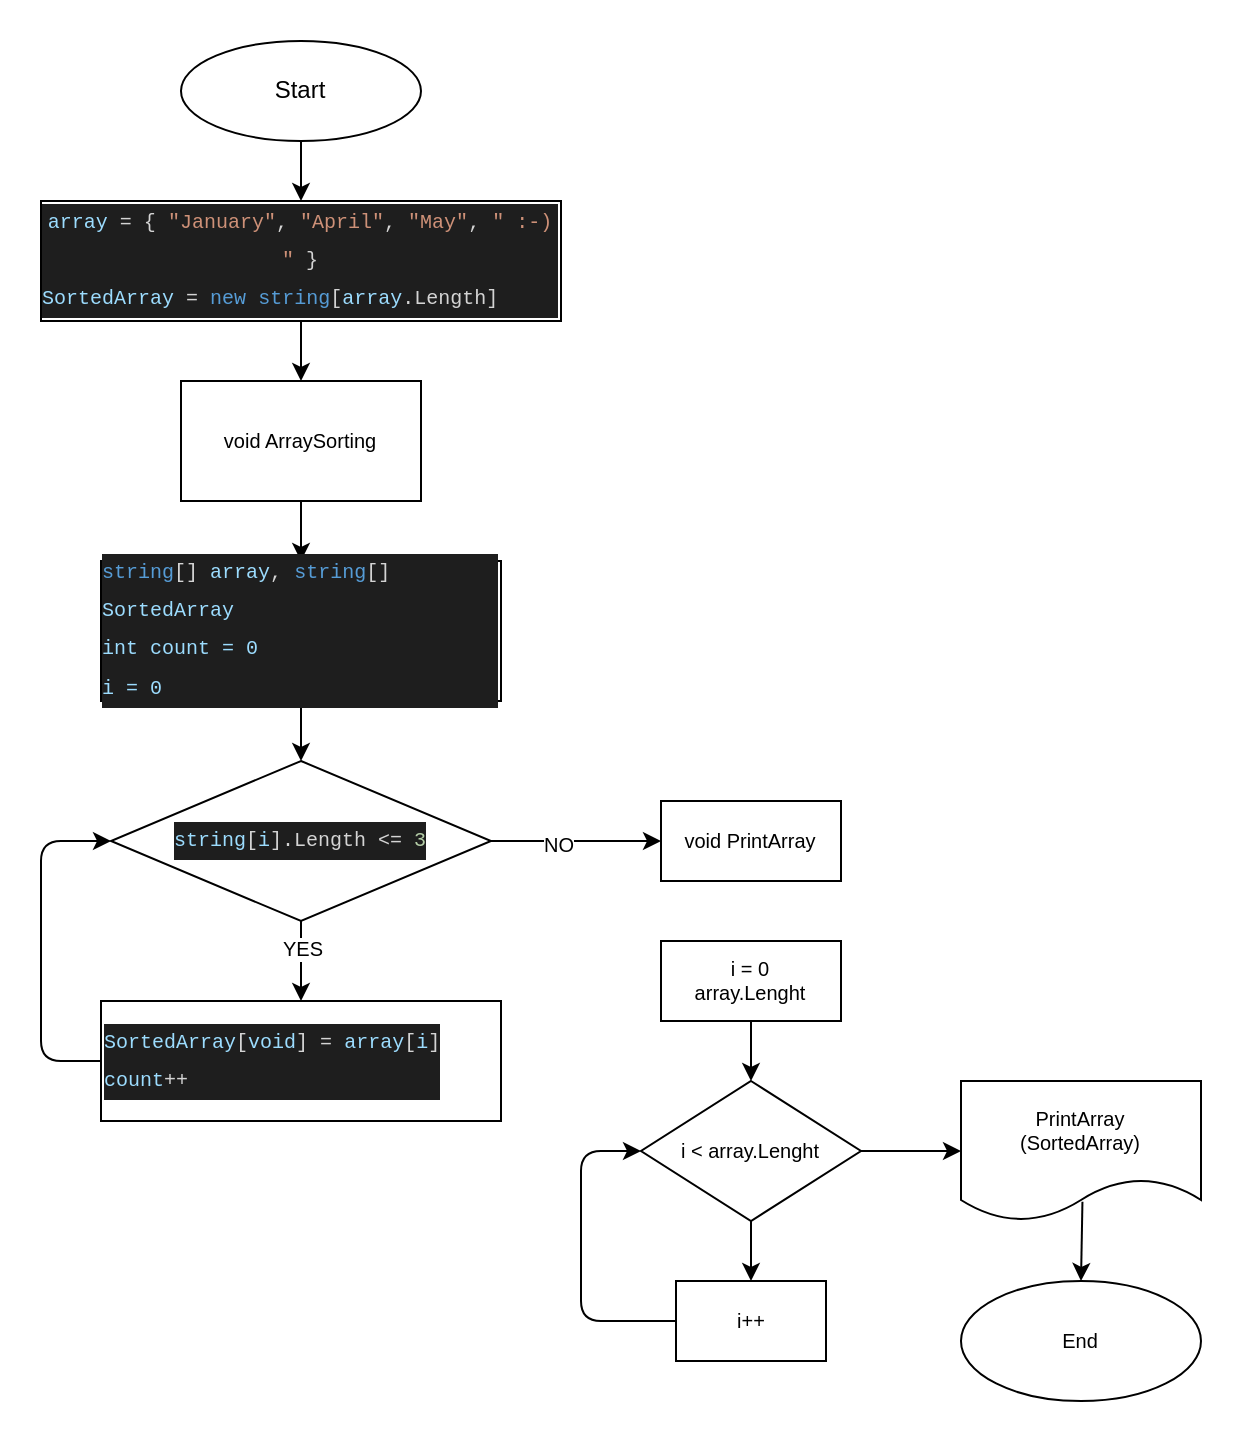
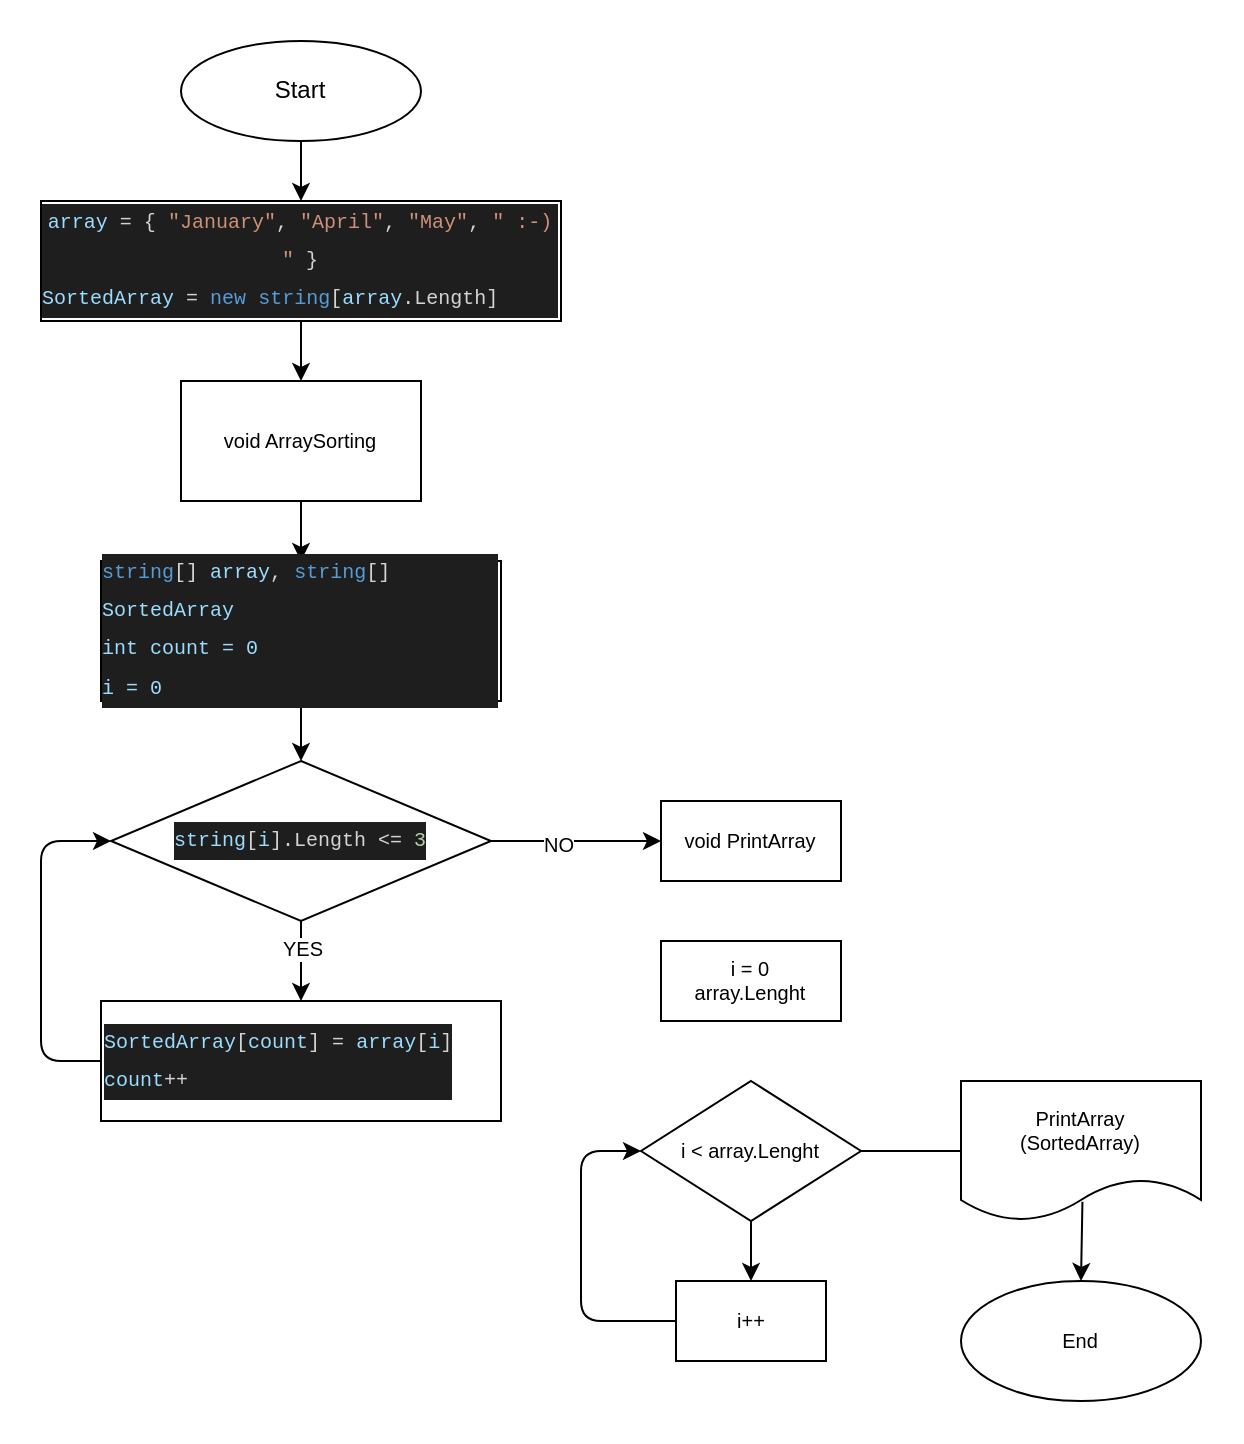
(751, 1044) -> none
(251, 1061) -> (260, 1061)
(946, 1151) -> (951, 1151)
